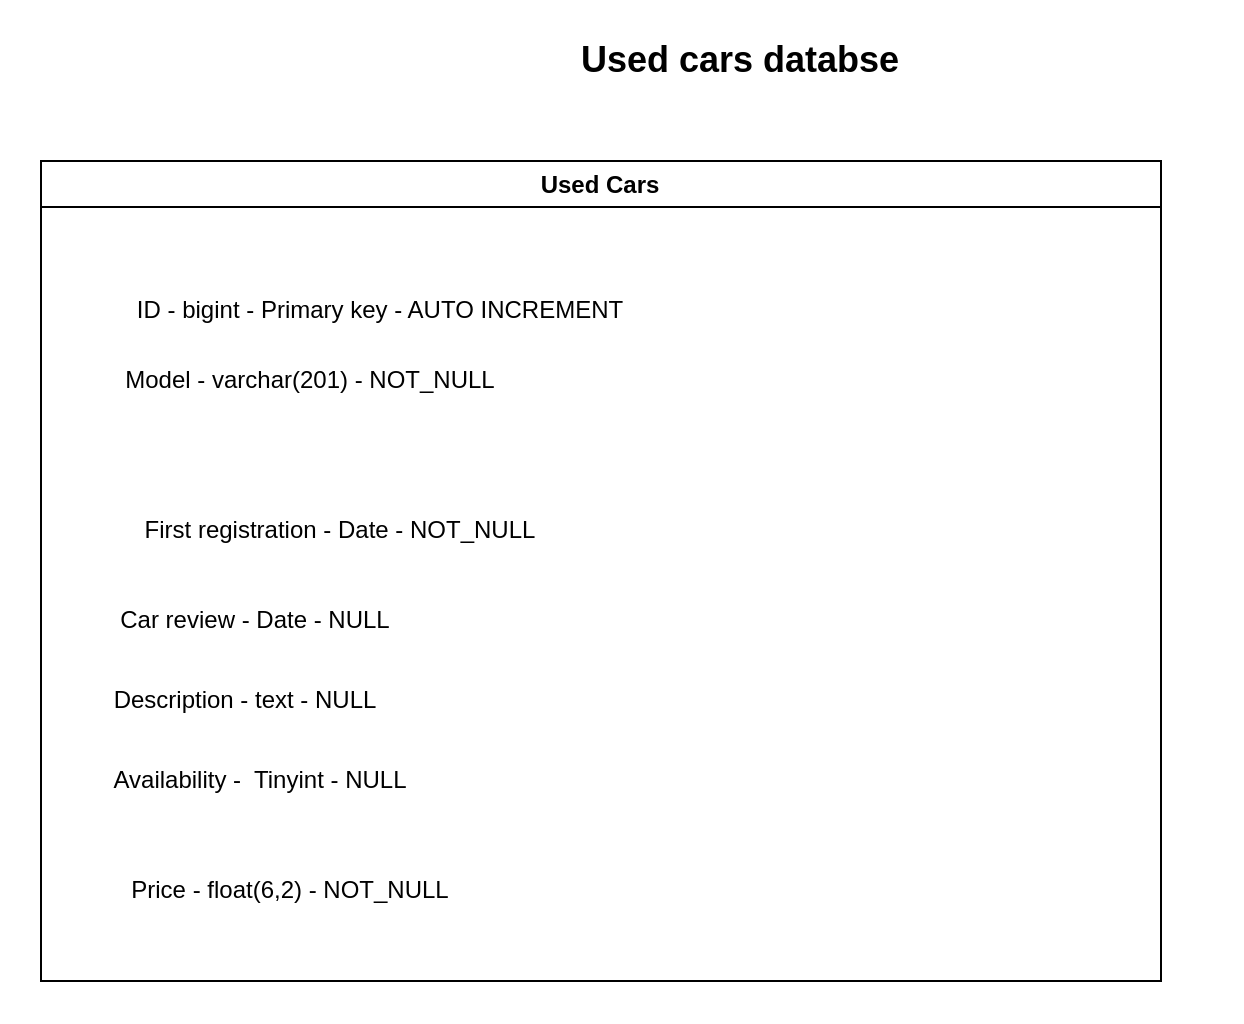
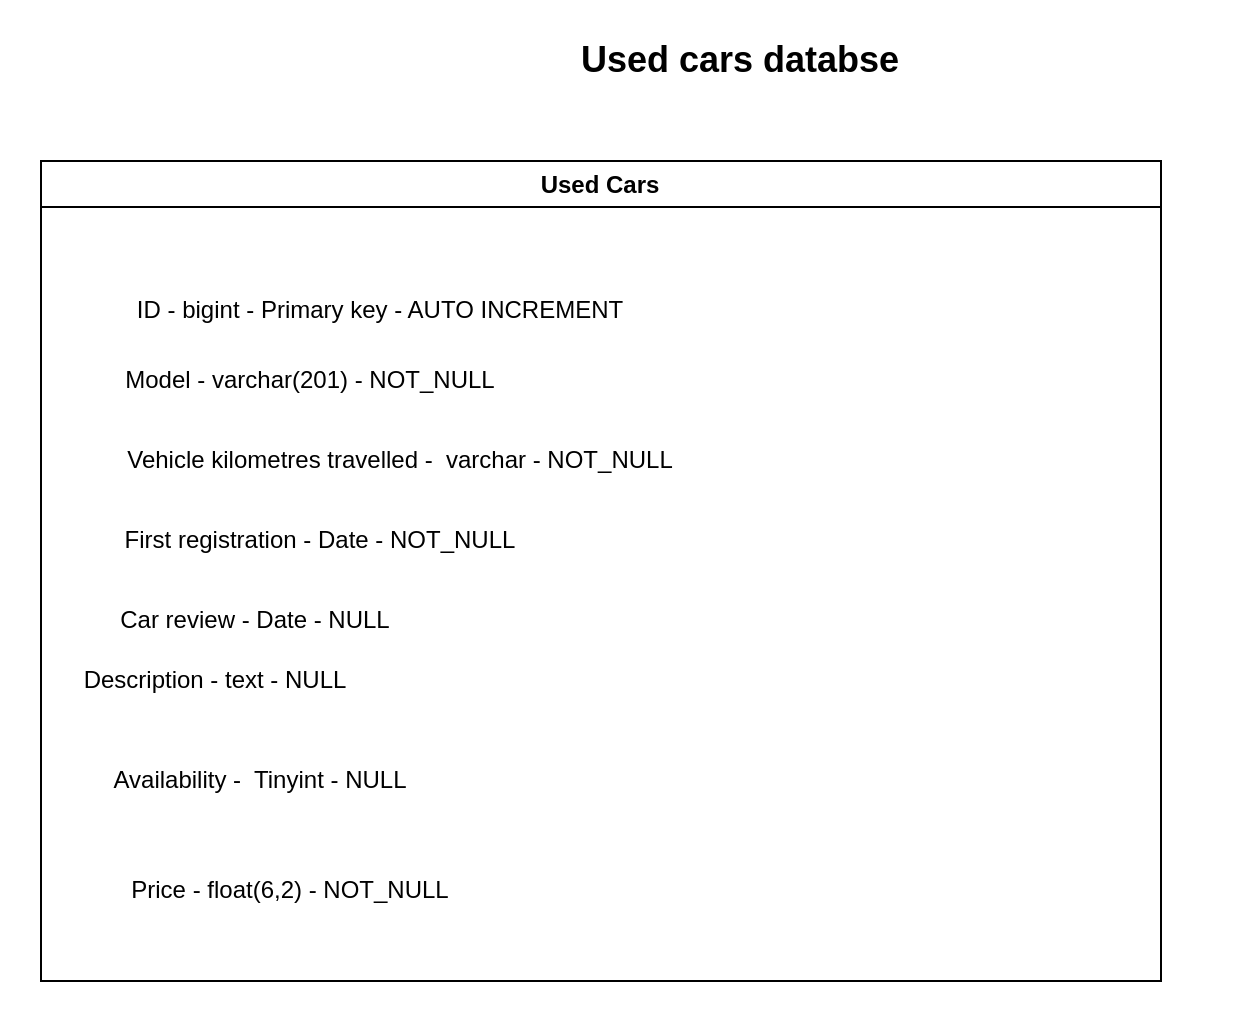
none -> (401, 461)
(341, 531) -> (321, 541)
(246, 701) -> (216, 681)
